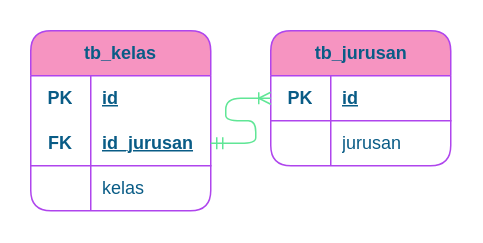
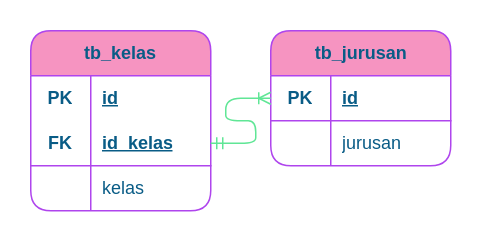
(151, 143) -> (138, 143)
